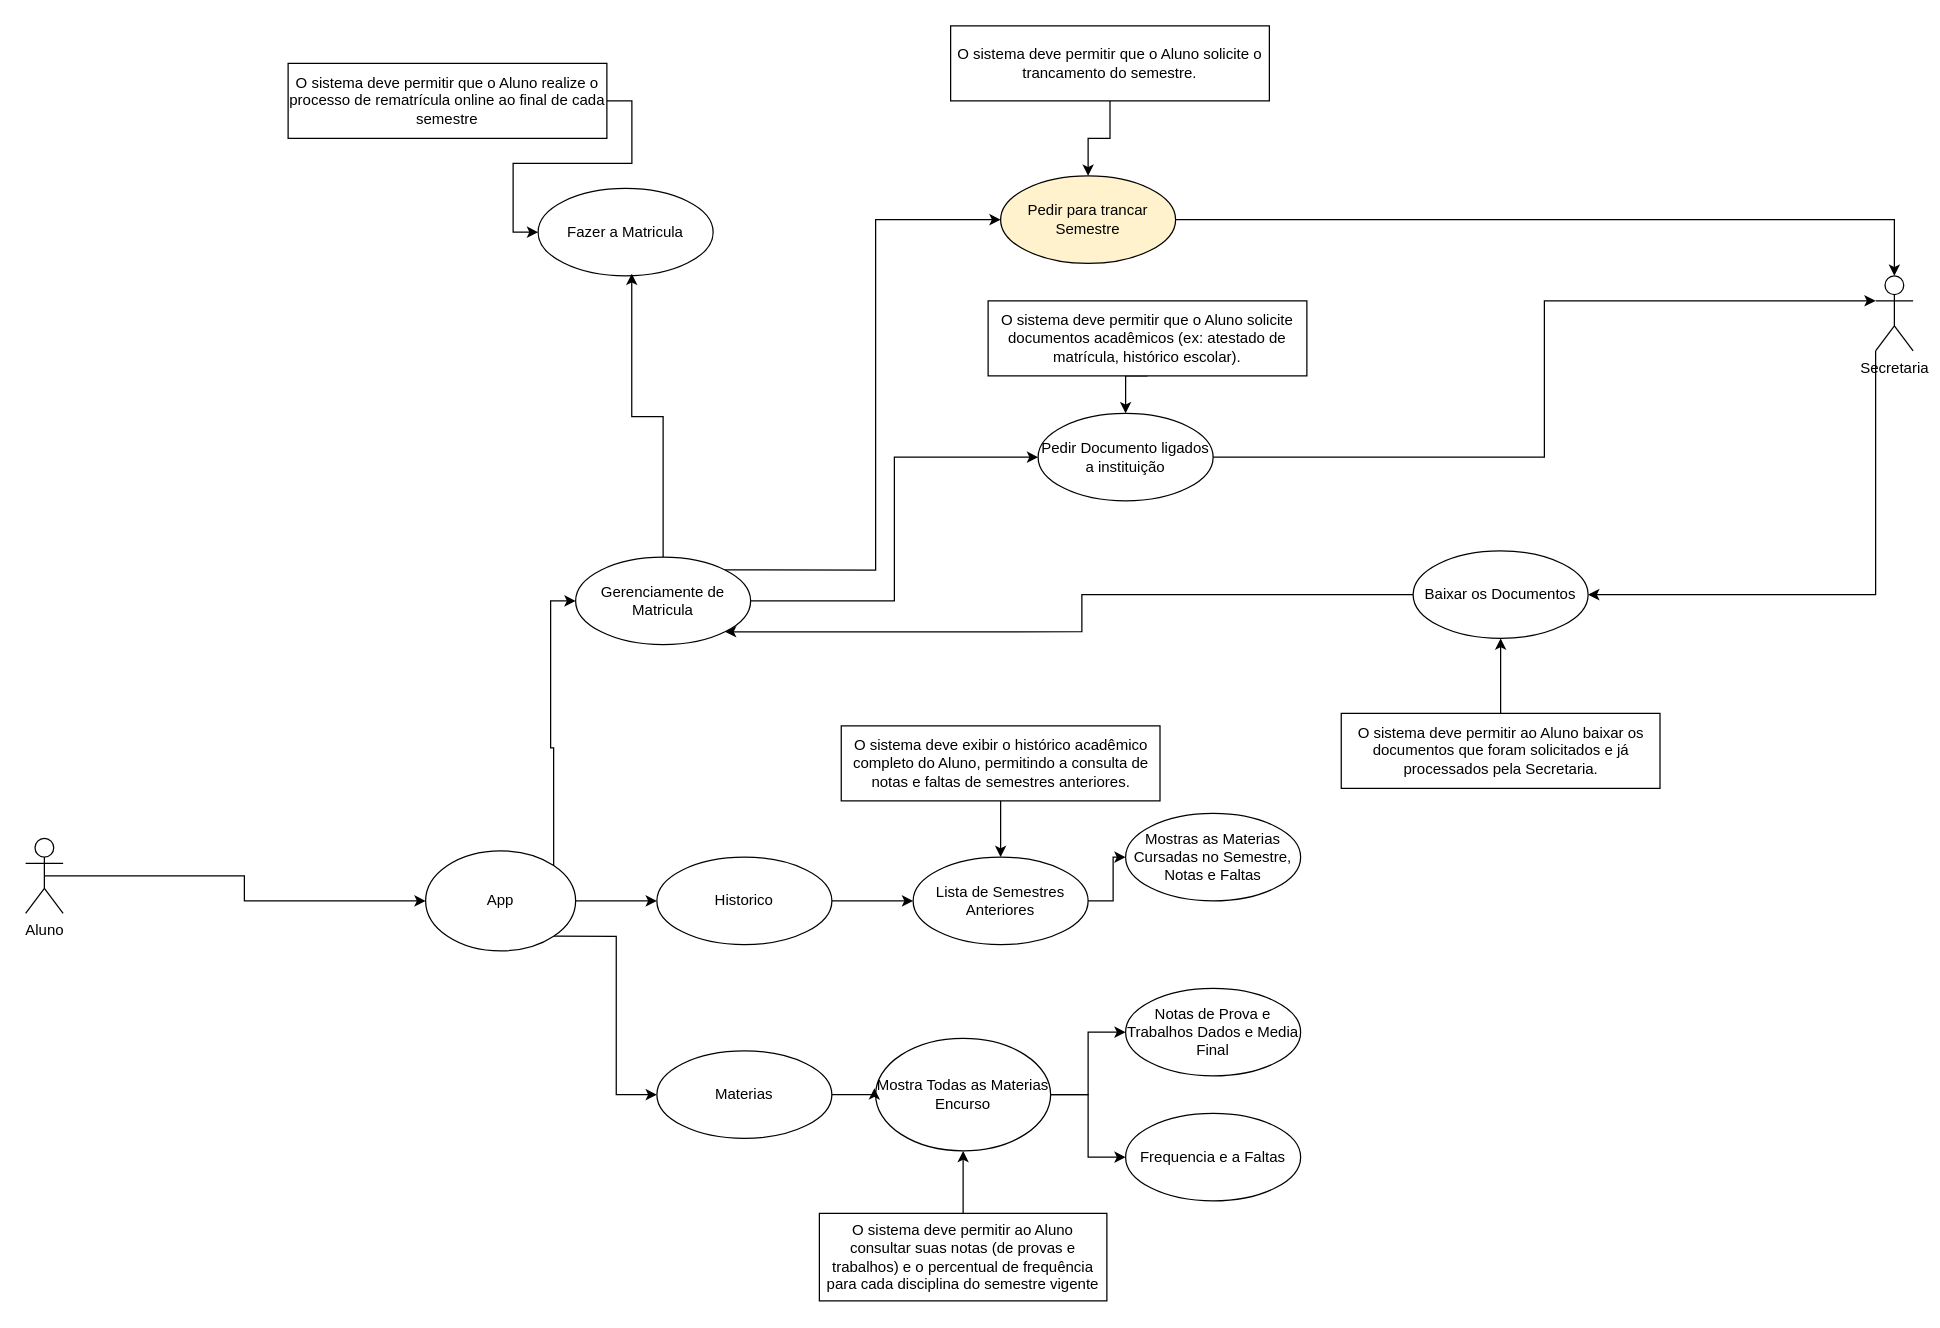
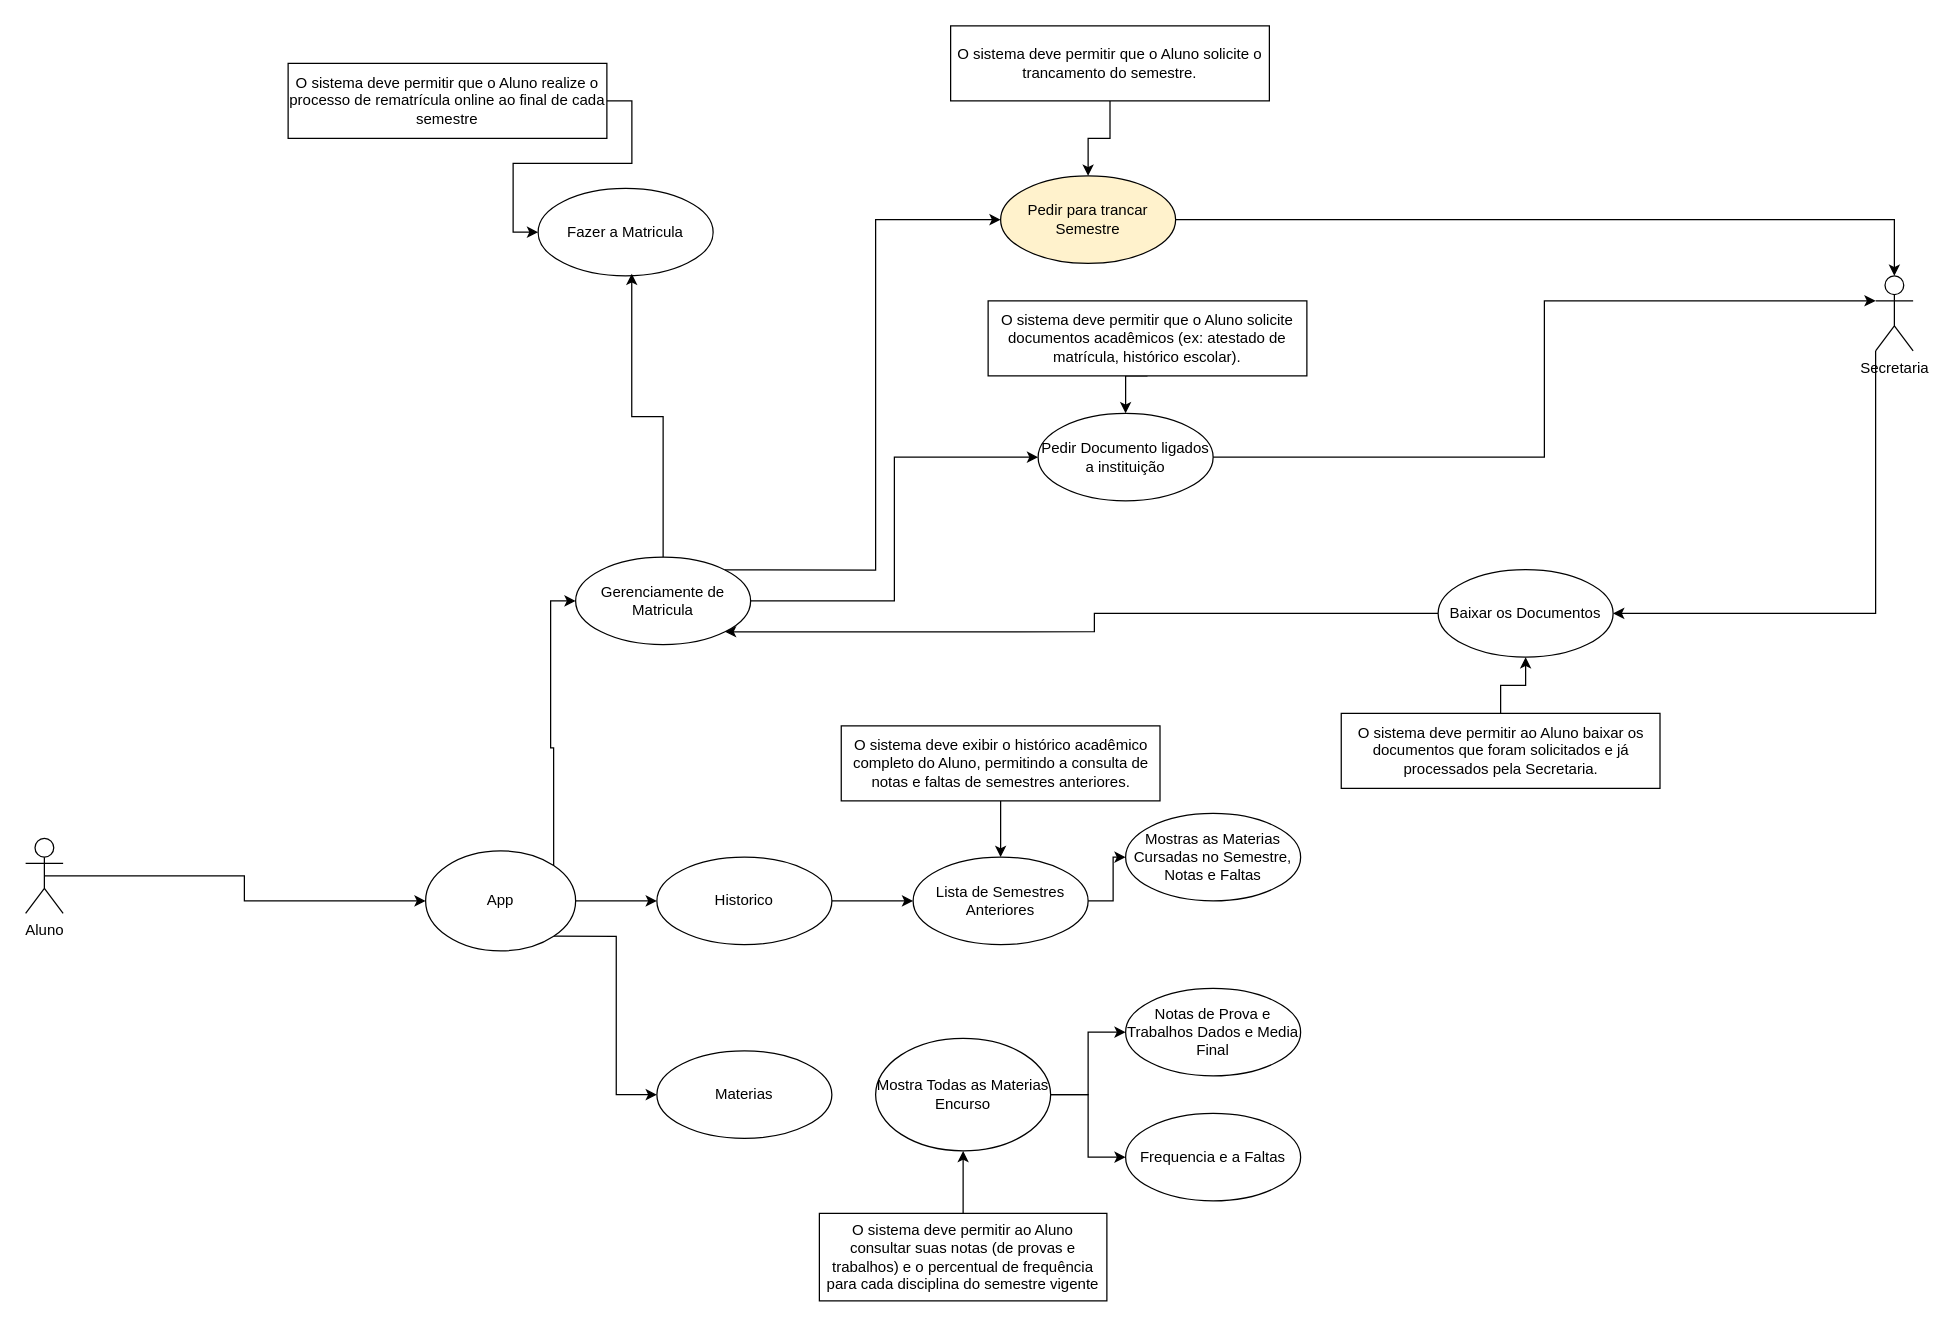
(1501, 594) -> (1526, 613)
(853, 1094) -> none
